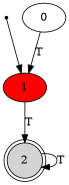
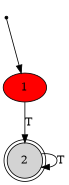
(44, 18) -> none
